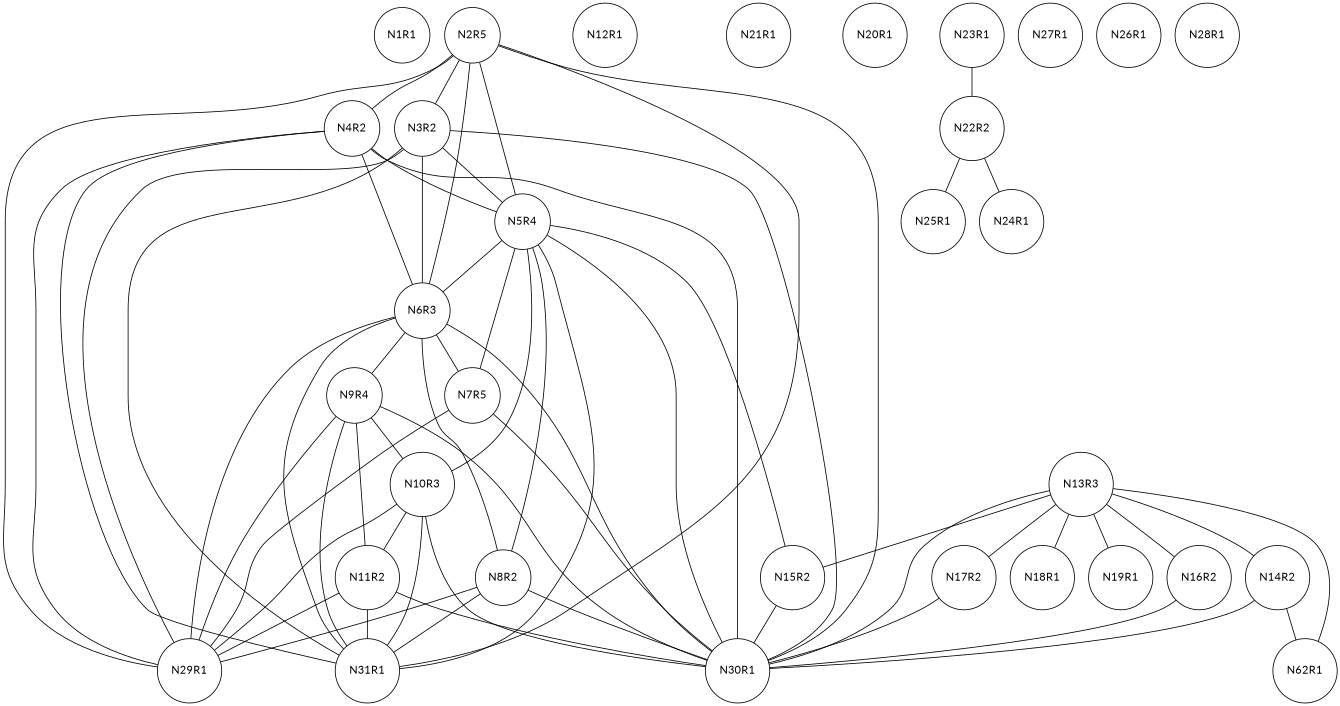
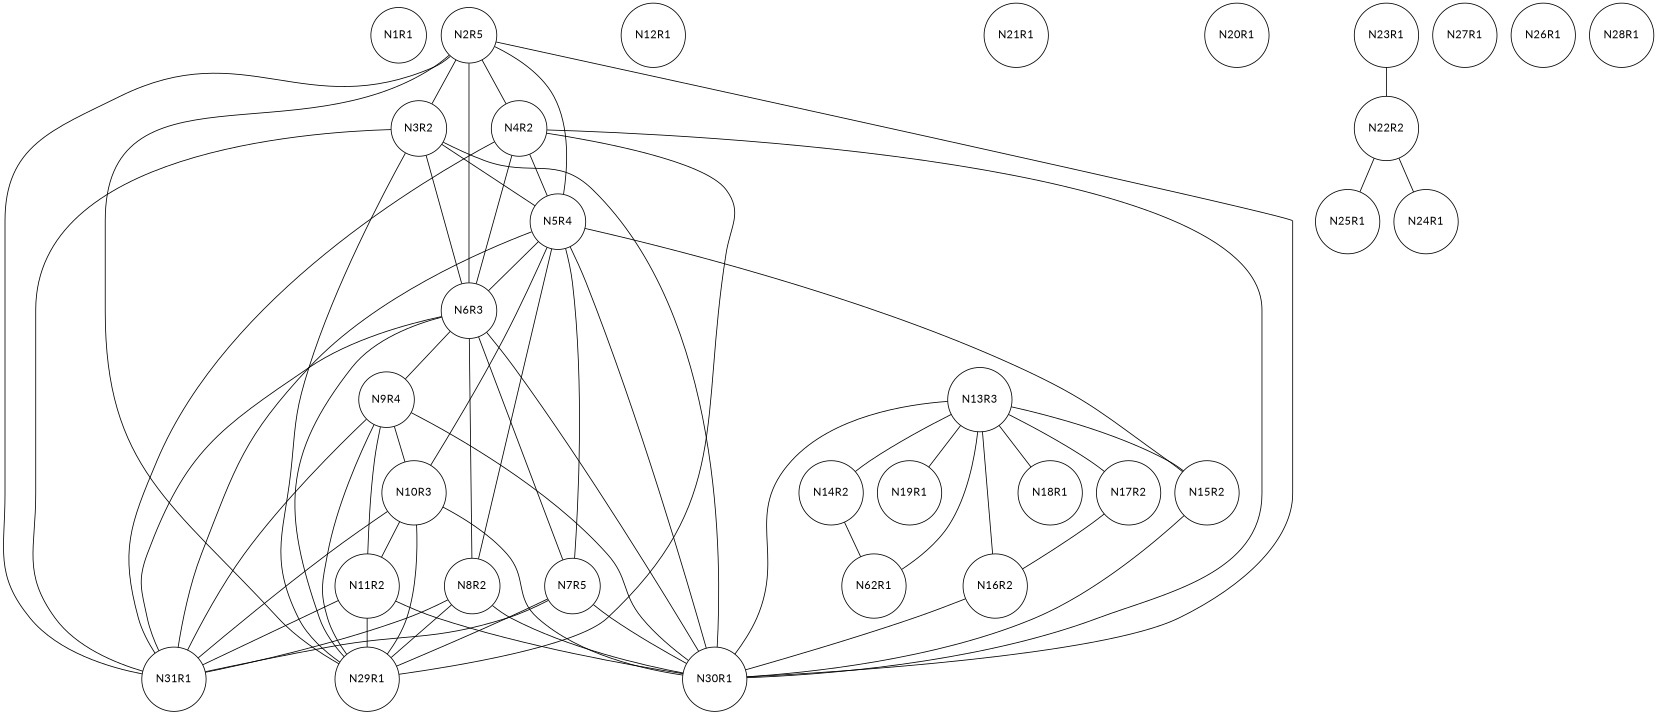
(865, 633) -> (1064, 543)
none -> (378, 640)
(1015, 650) -> none
